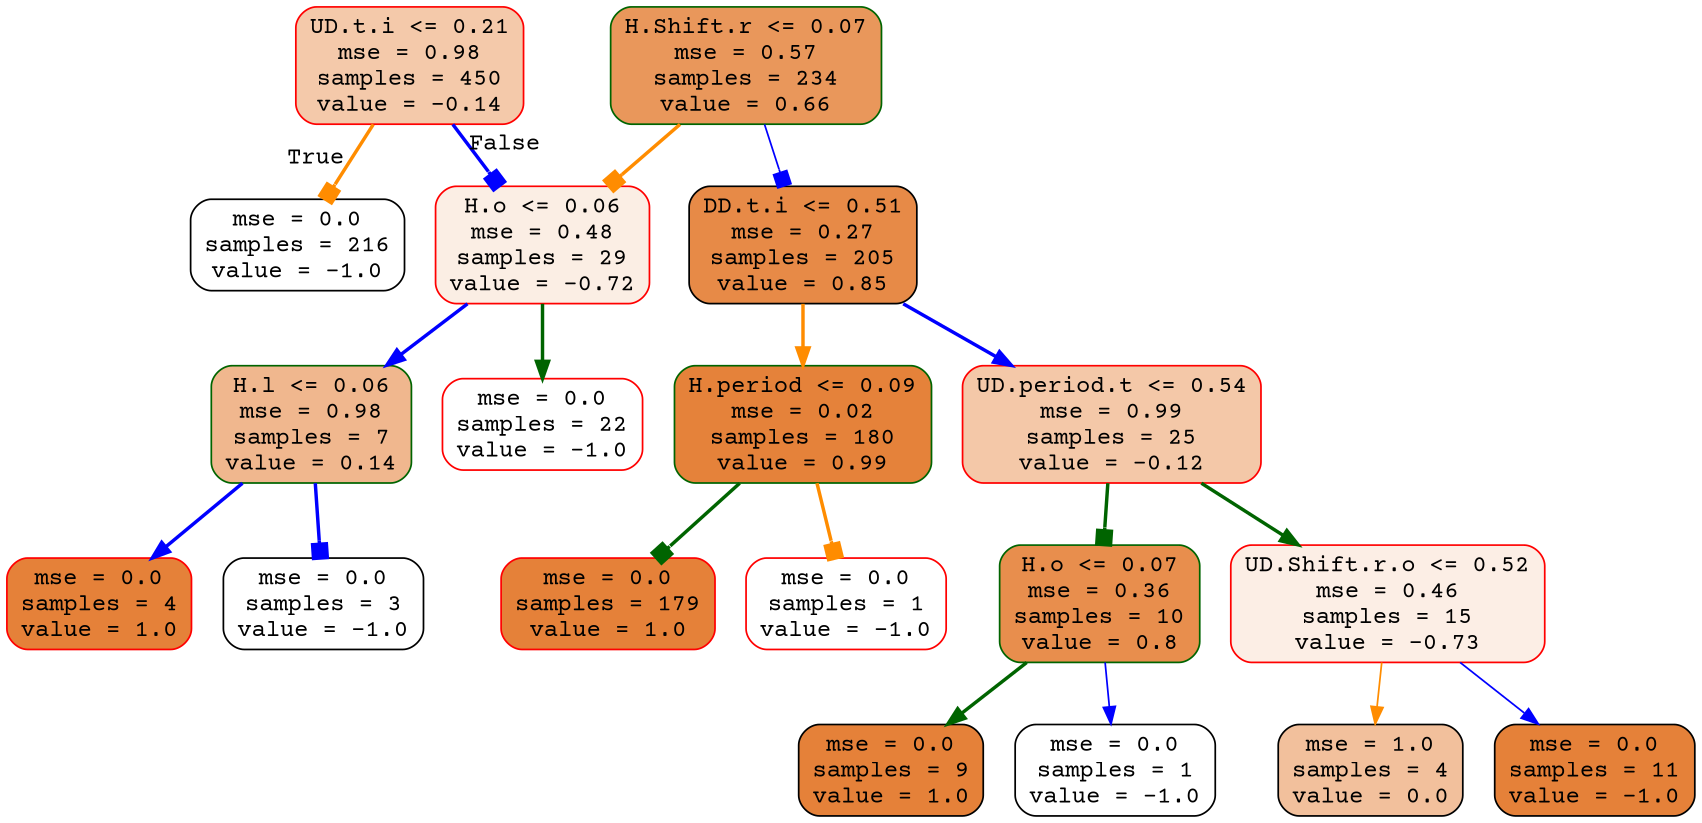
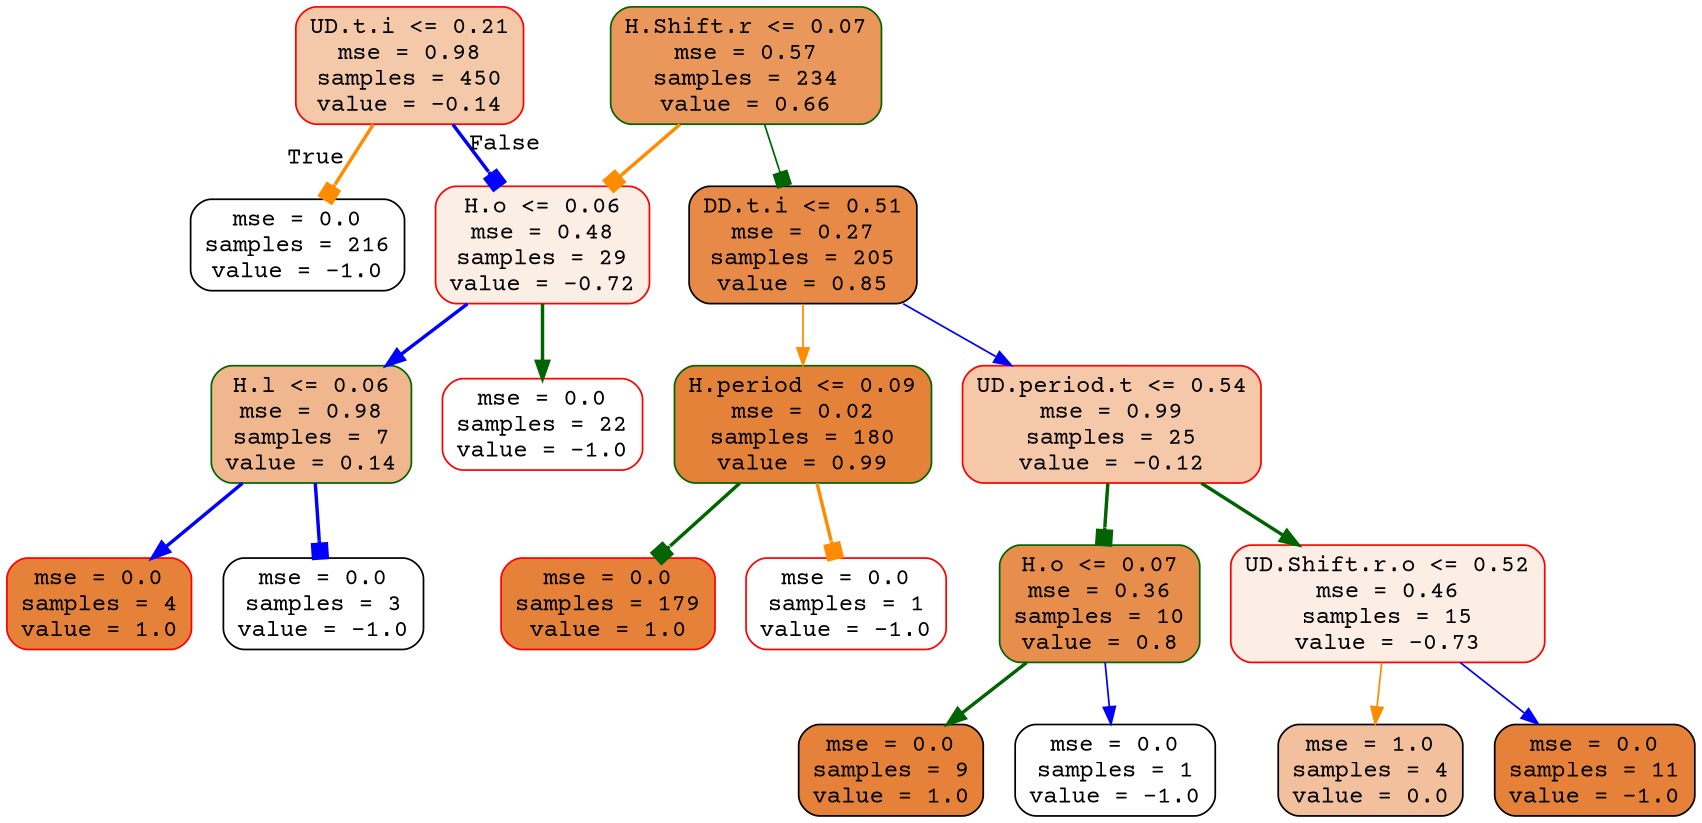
(772, 147) -> (772, 147)
(803, 326) -> (803, 326)
(950, 330) -> (950, 330)
